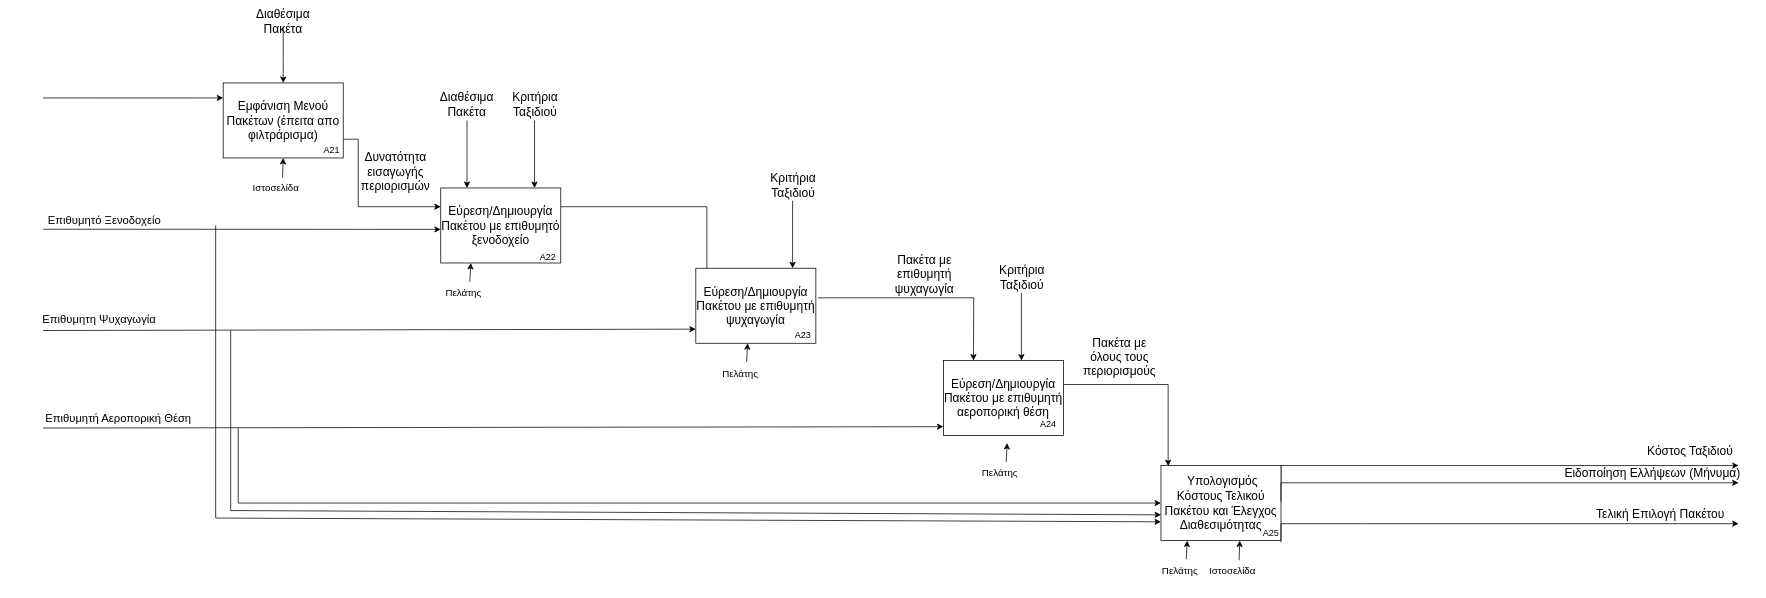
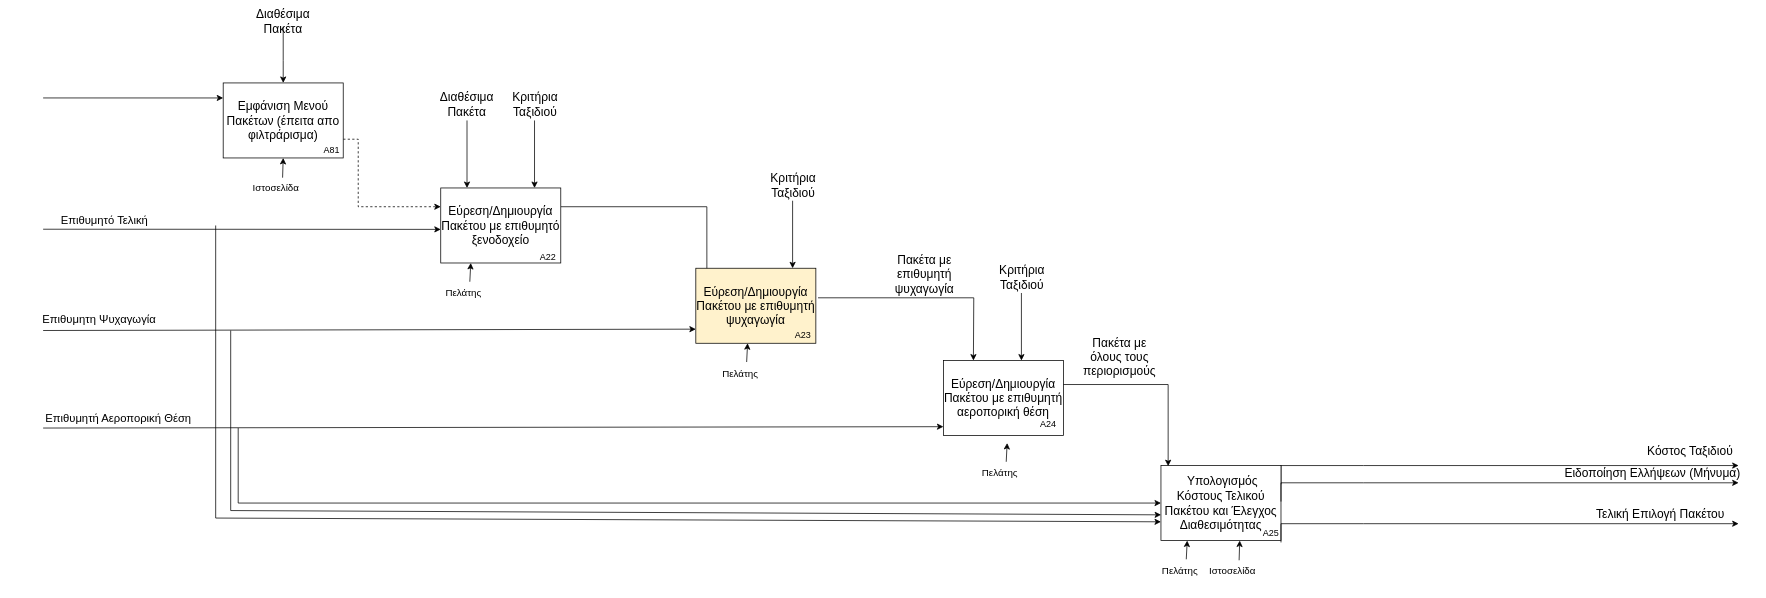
(332, 150) -> (332, 150)
(396, 171) -> none
(358, 204) -> (358, 204)
(105, 219) -> (105, 219)
(756, 306) -> (756, 306)
